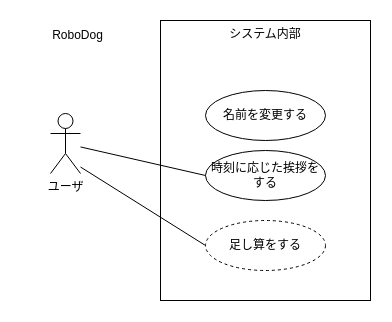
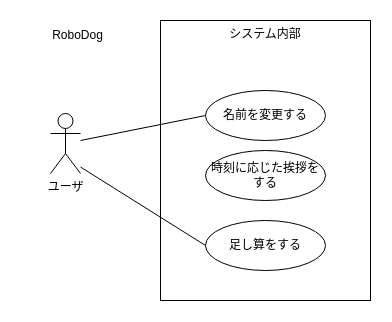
none -> (143, 128)
(143, 161) -> none
(266, 246) -> (266, 246)
